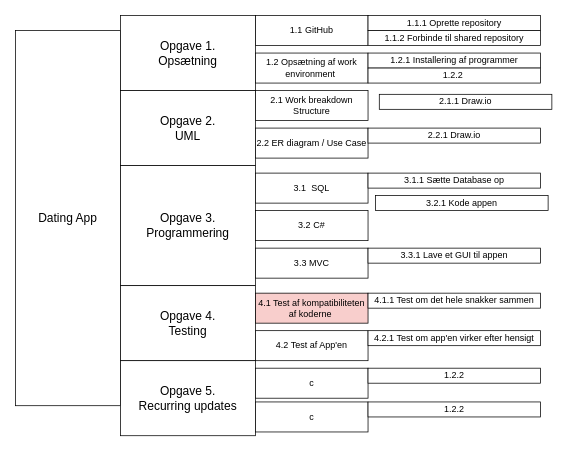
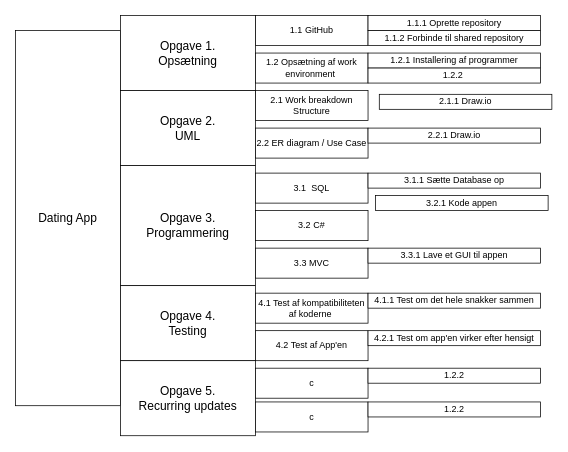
(312, 308) -> (312, 308)
